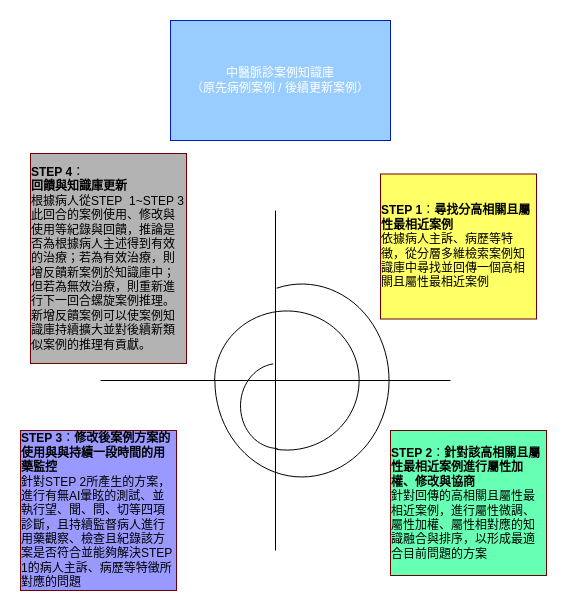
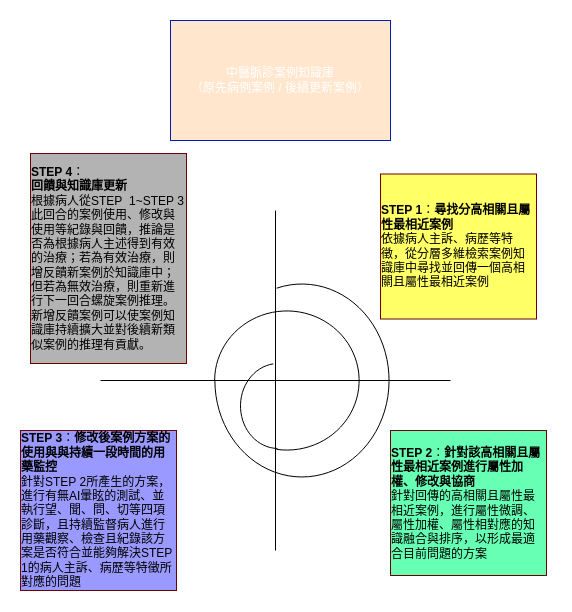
(281, 81) -> (281, 81)
